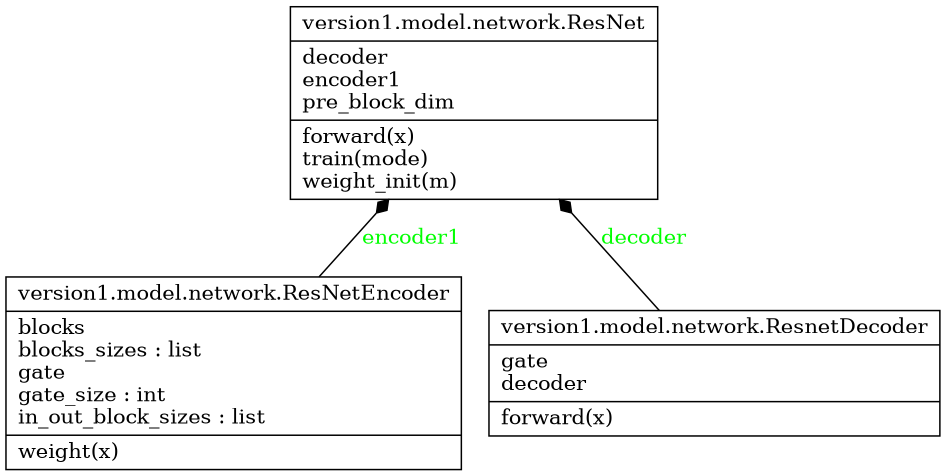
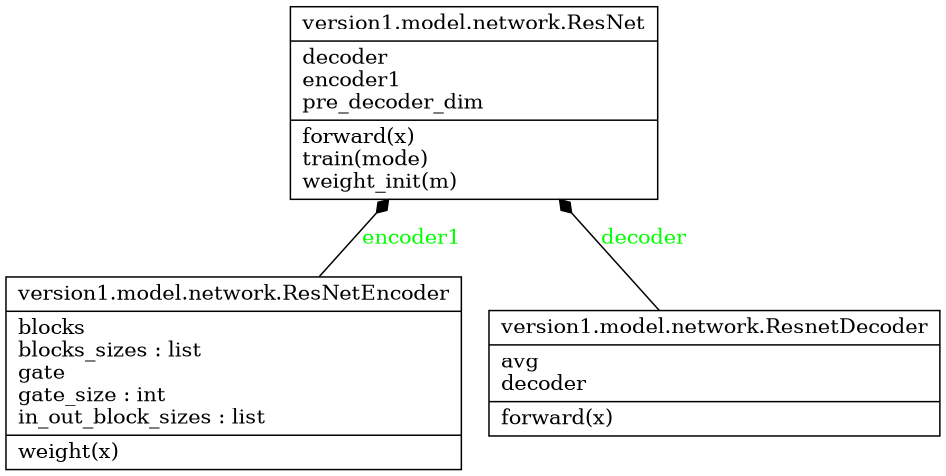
(379, 102) -> (393, 102)
(525, 361) -> (520, 361)
